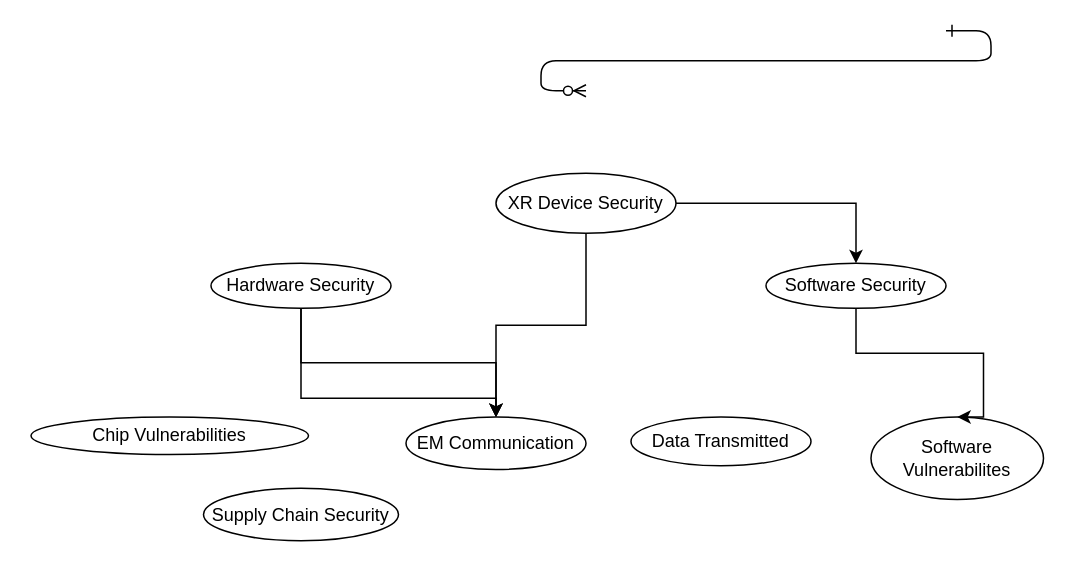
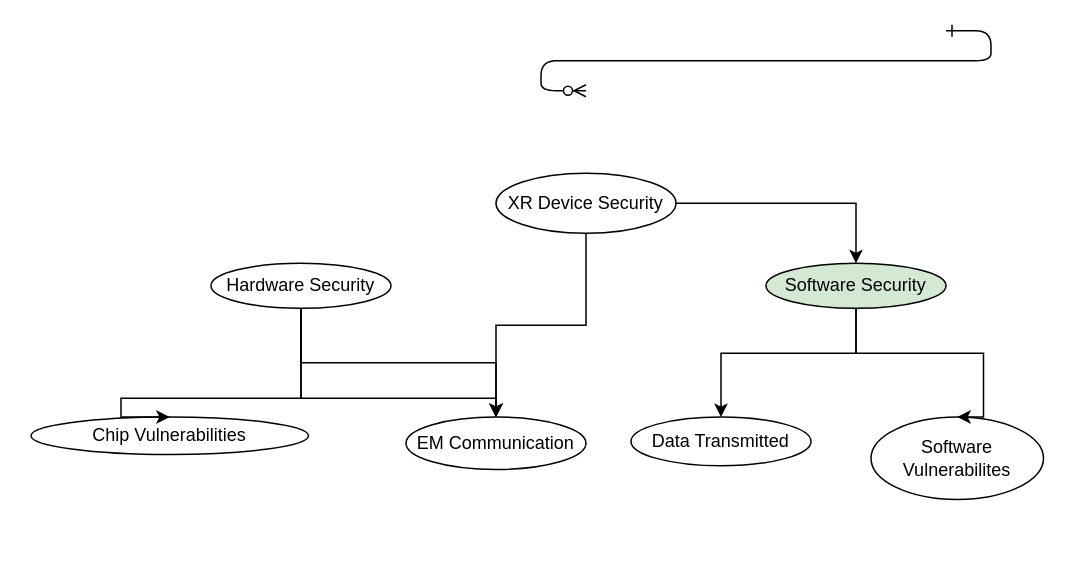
(856, 286) -> (856, 286)
none -> (760, 353)
none -> (192, 398)
(301, 515) -> none
